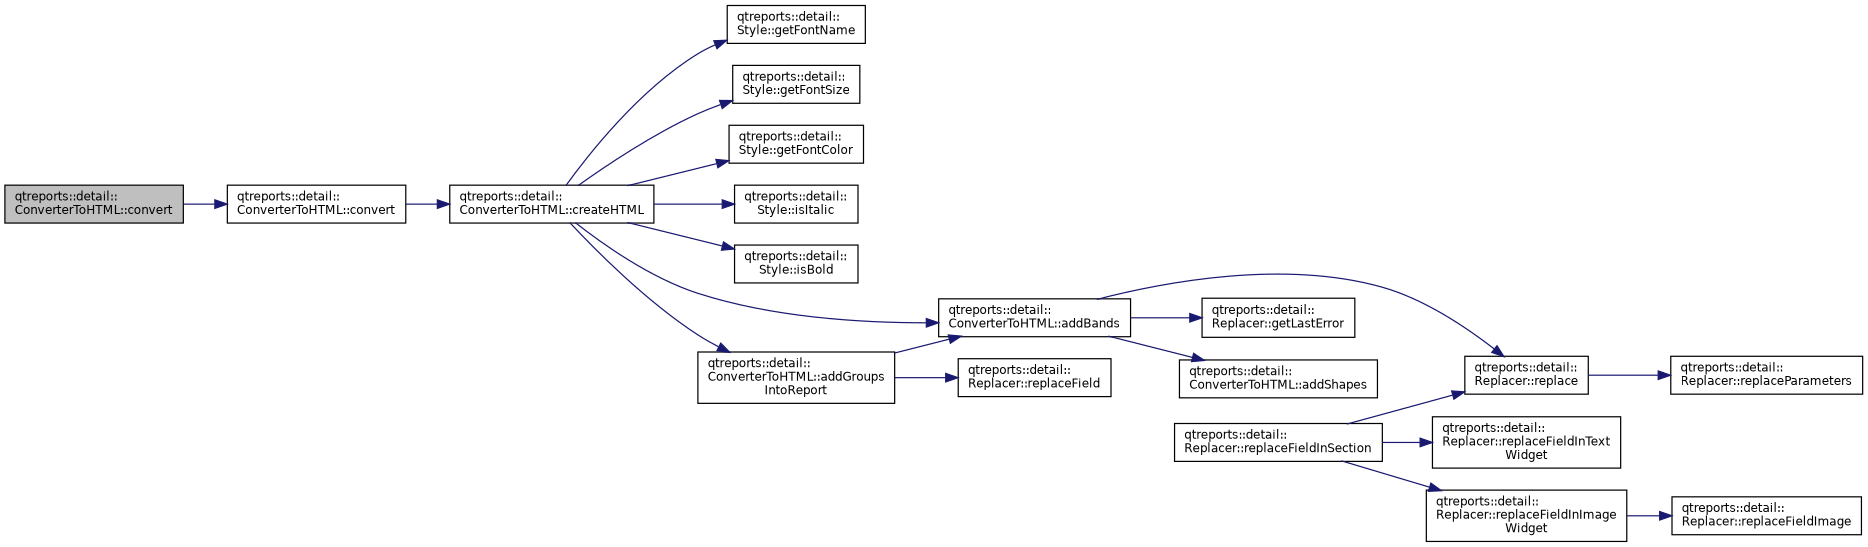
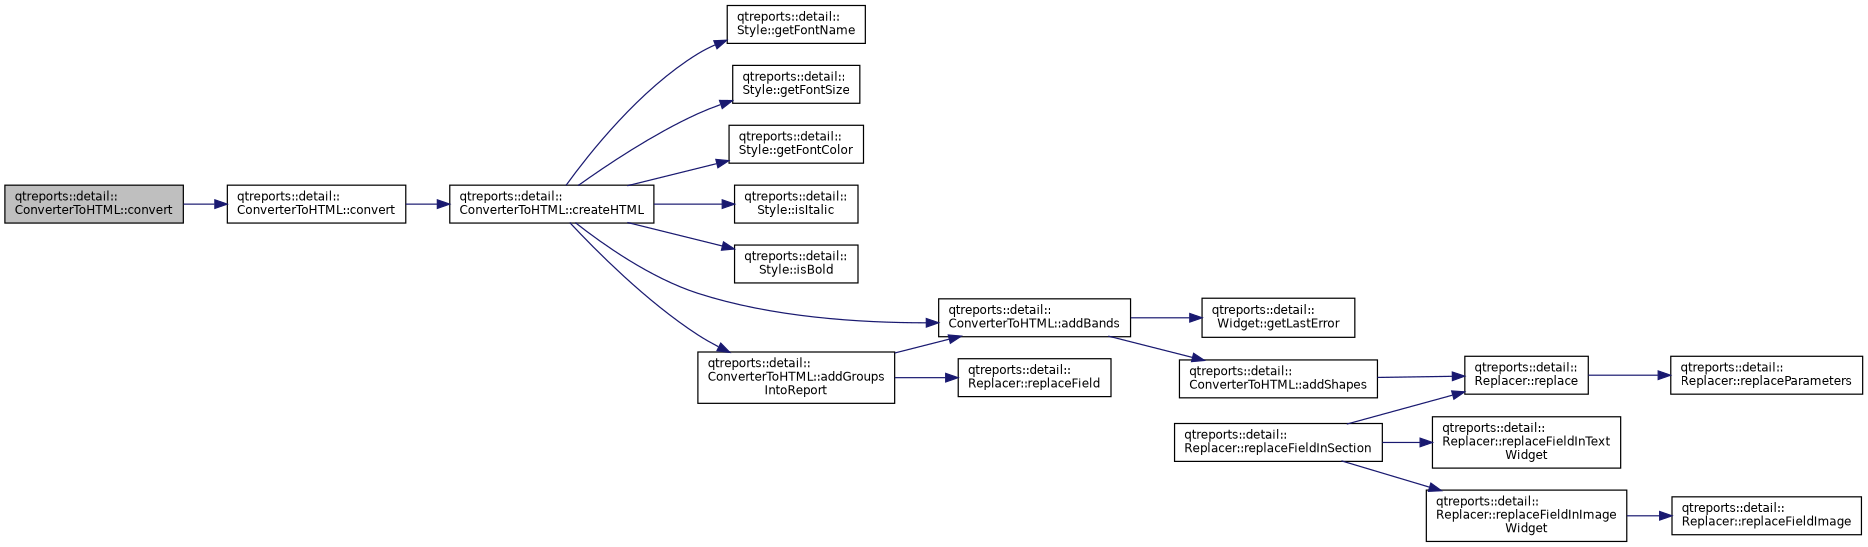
(1303, 275) -> (1415, 377)
(1278, 318) -> (1278, 318)
